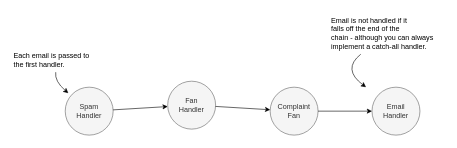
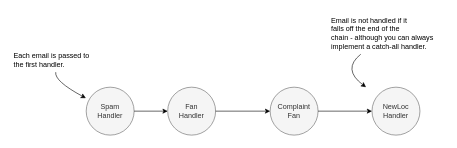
(192, 105) -> (192, 111)
(89, 111) -> (110, 111)
(396, 111) -> (396, 111)
